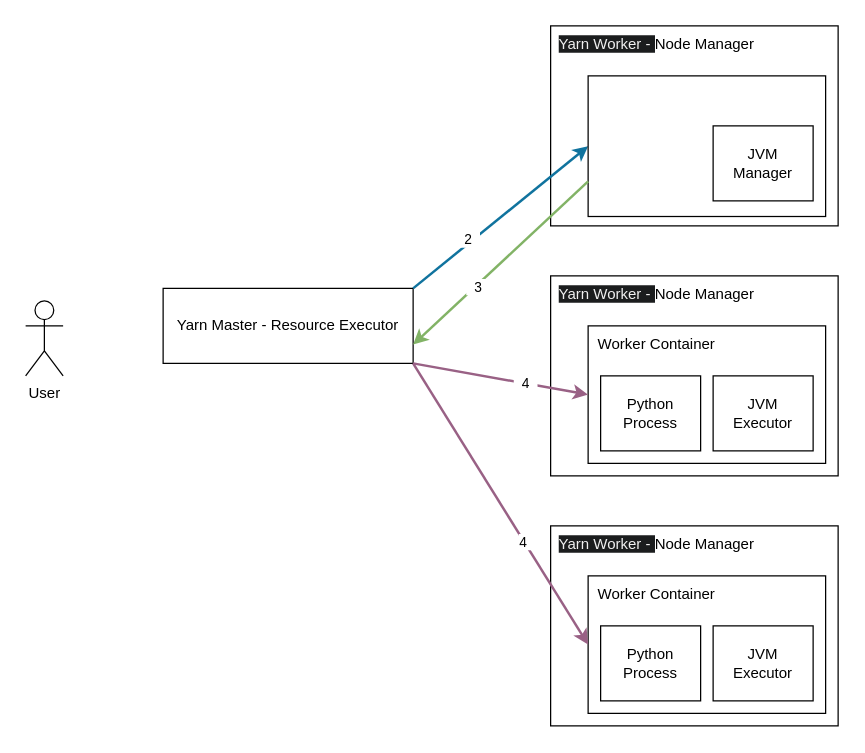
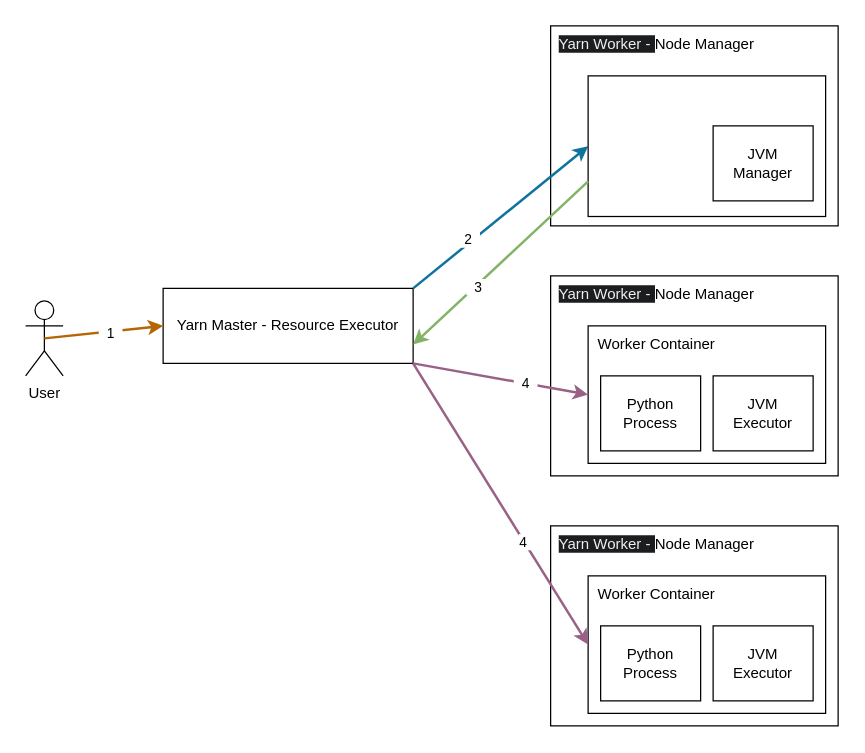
none -> (73, 335)
